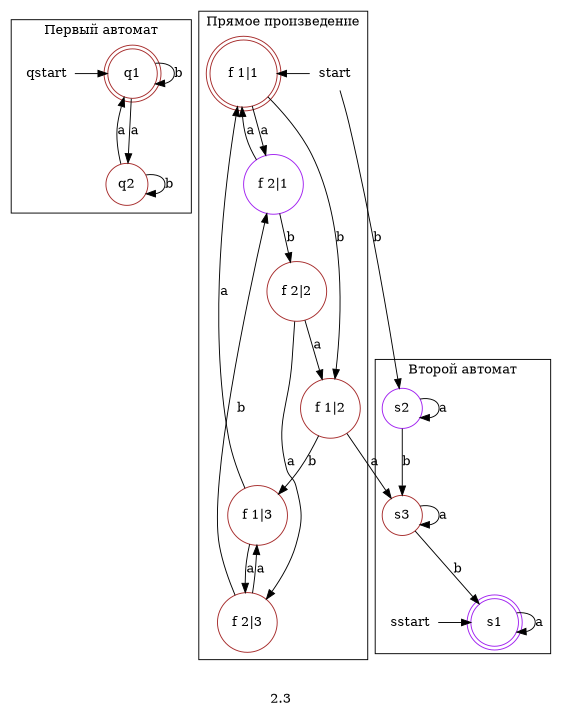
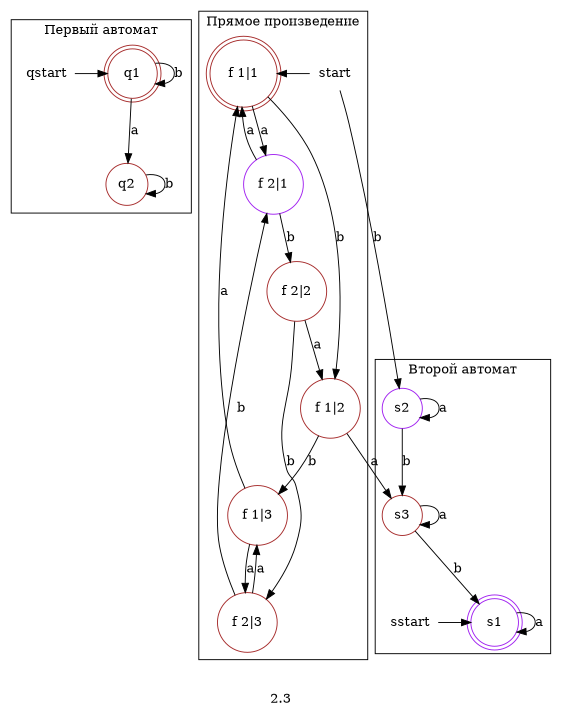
(117, 135) -> none
(291, 462) -> (291, 462)
